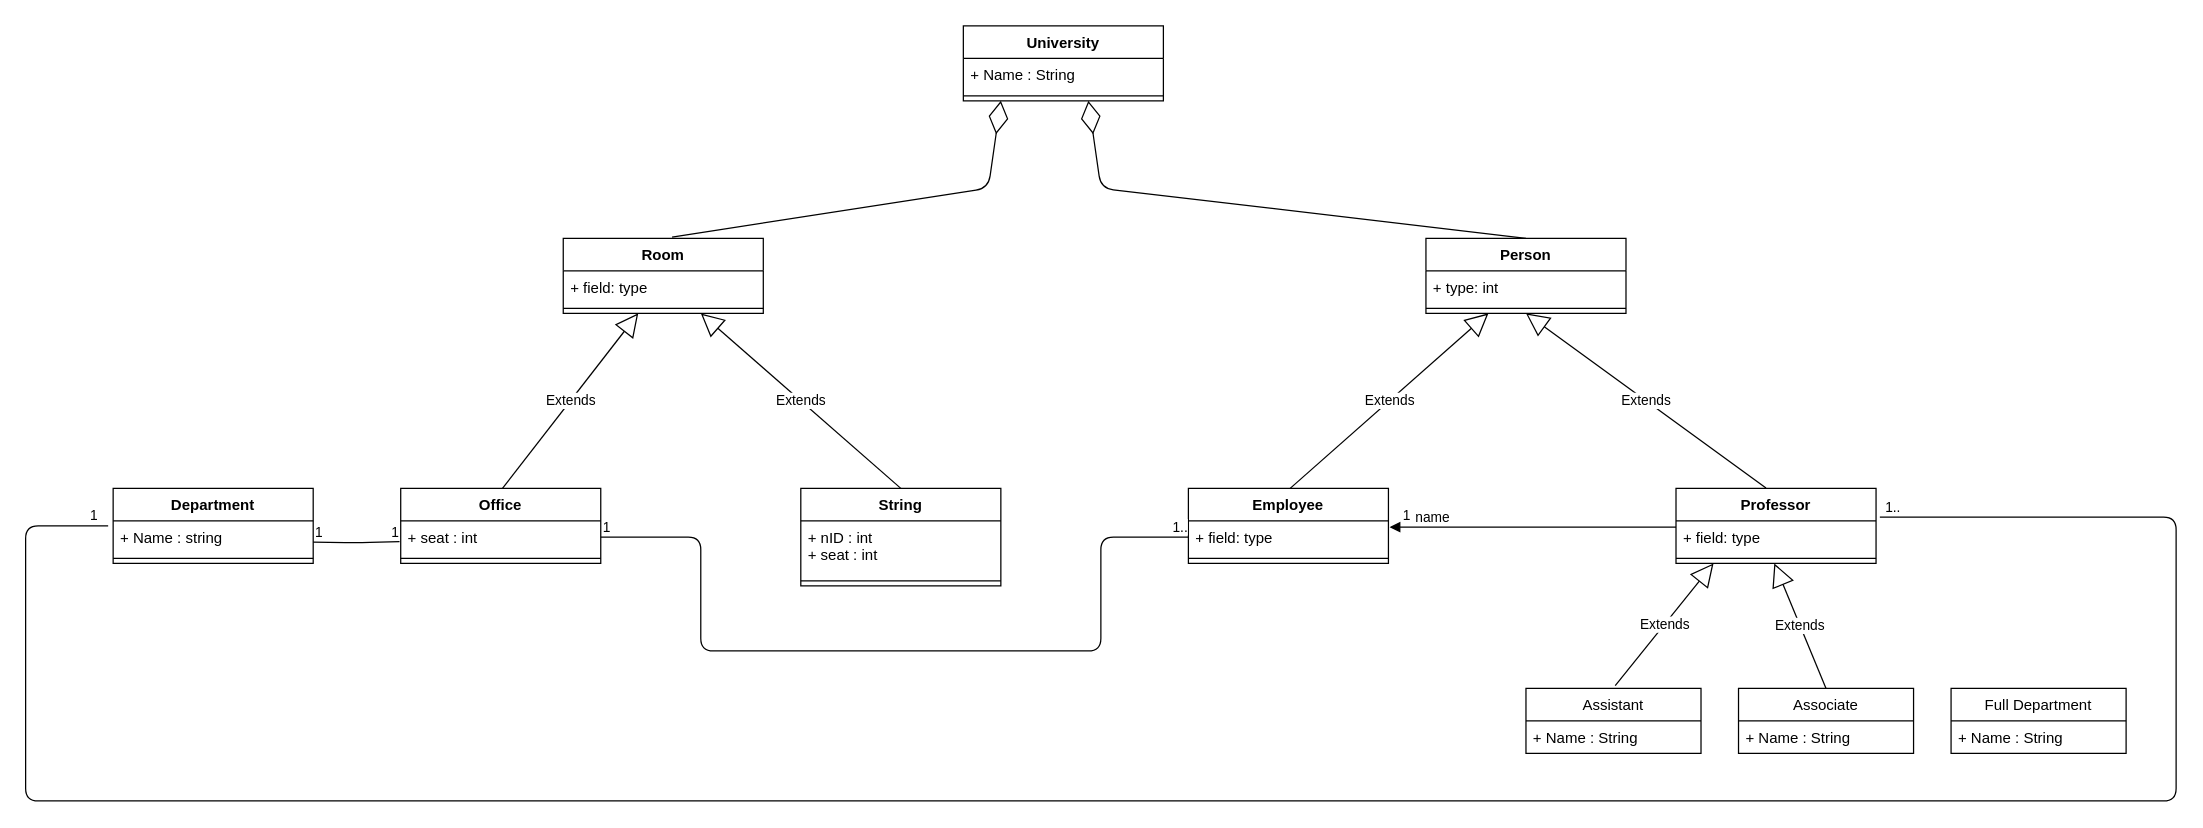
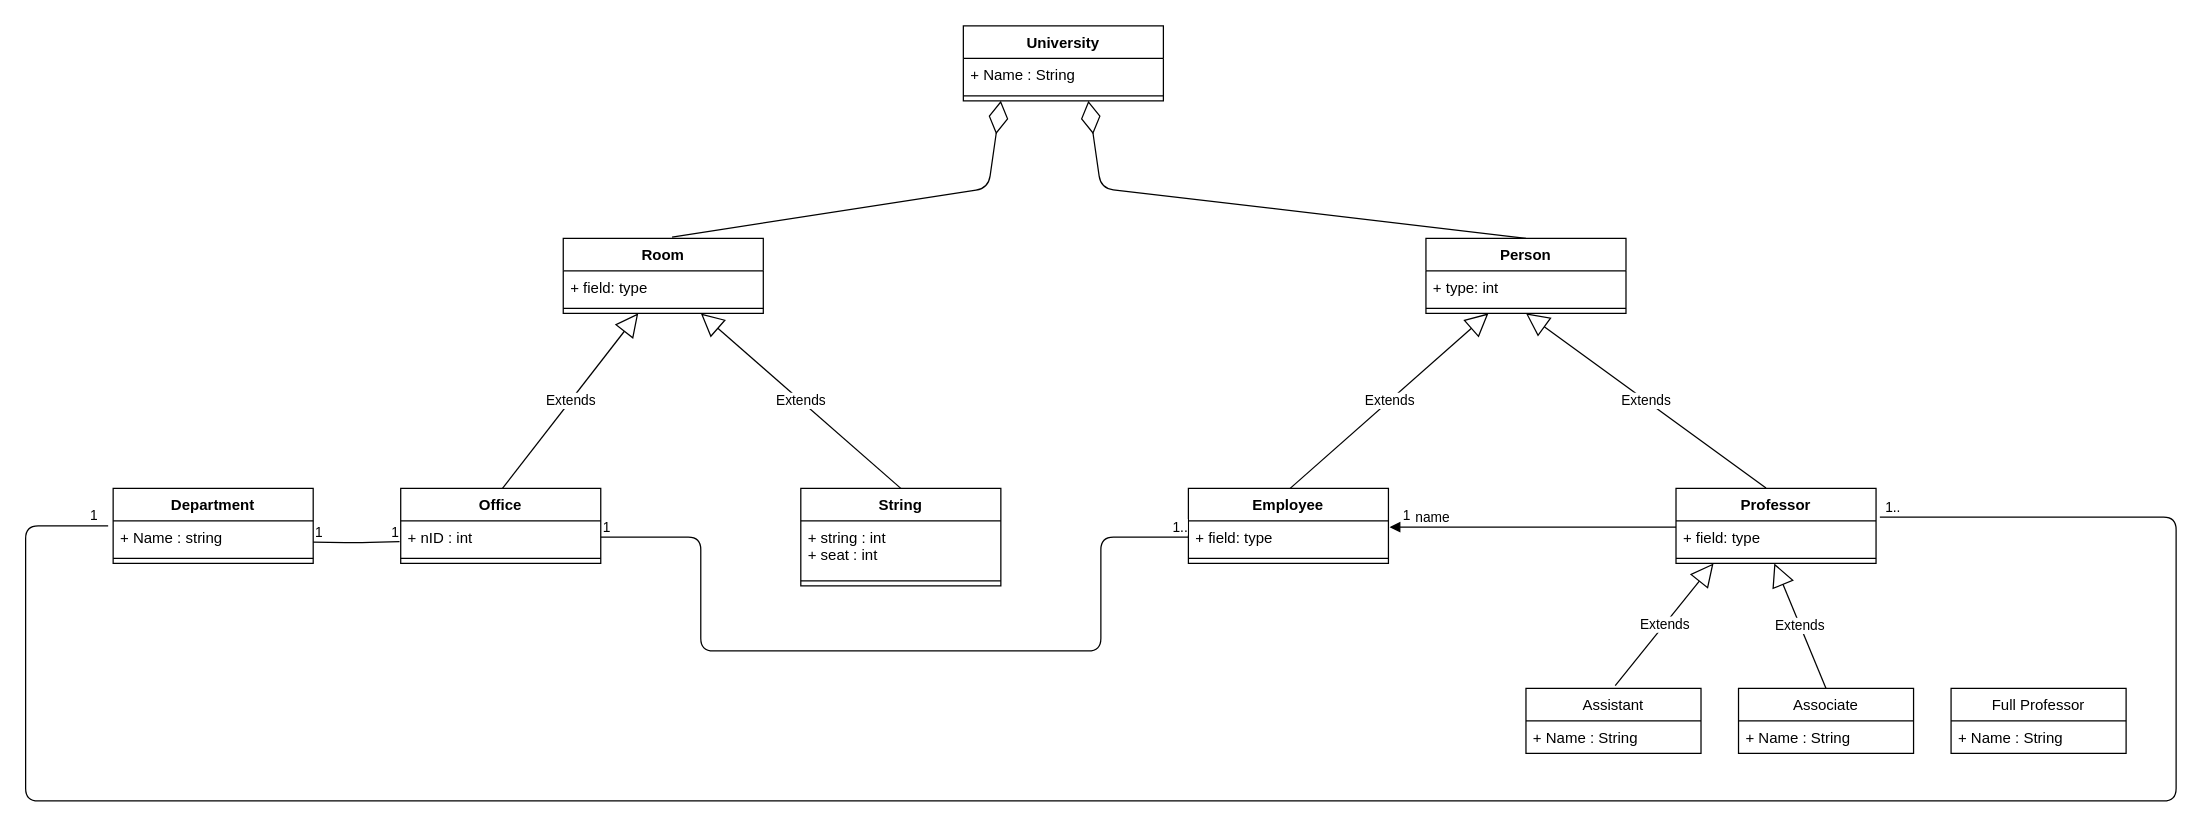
(448, 538) -> (444, 538)
(844, 538) -> (855, 538)
(2038, 705) -> (2038, 705)
